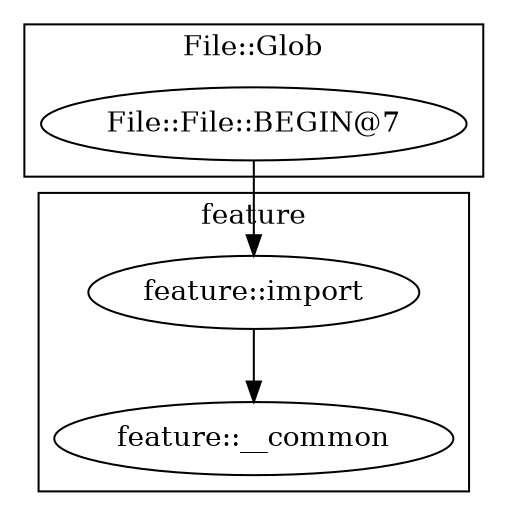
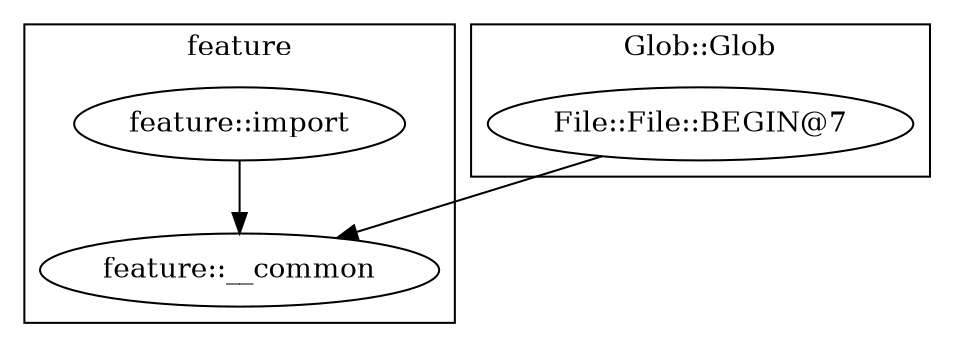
(254, 48) -> (701, 48)
(254, 205) -> (479, 194)
